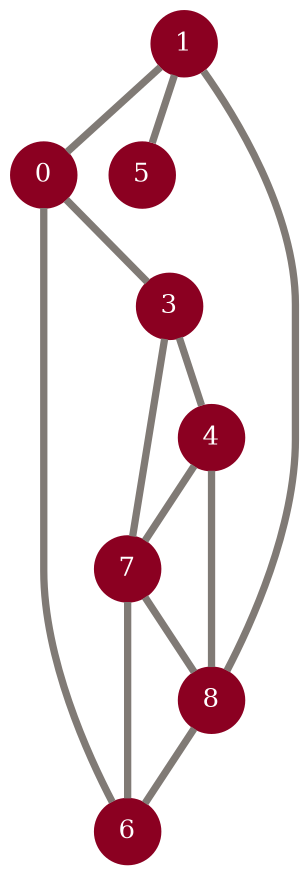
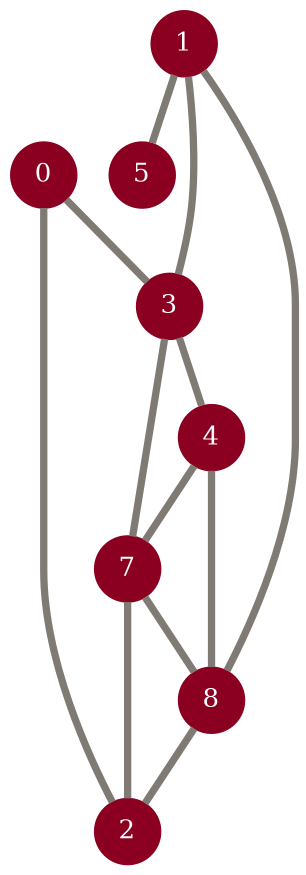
(114, 110) -> (194, 176)
(128, 832) -> (128, 832)
